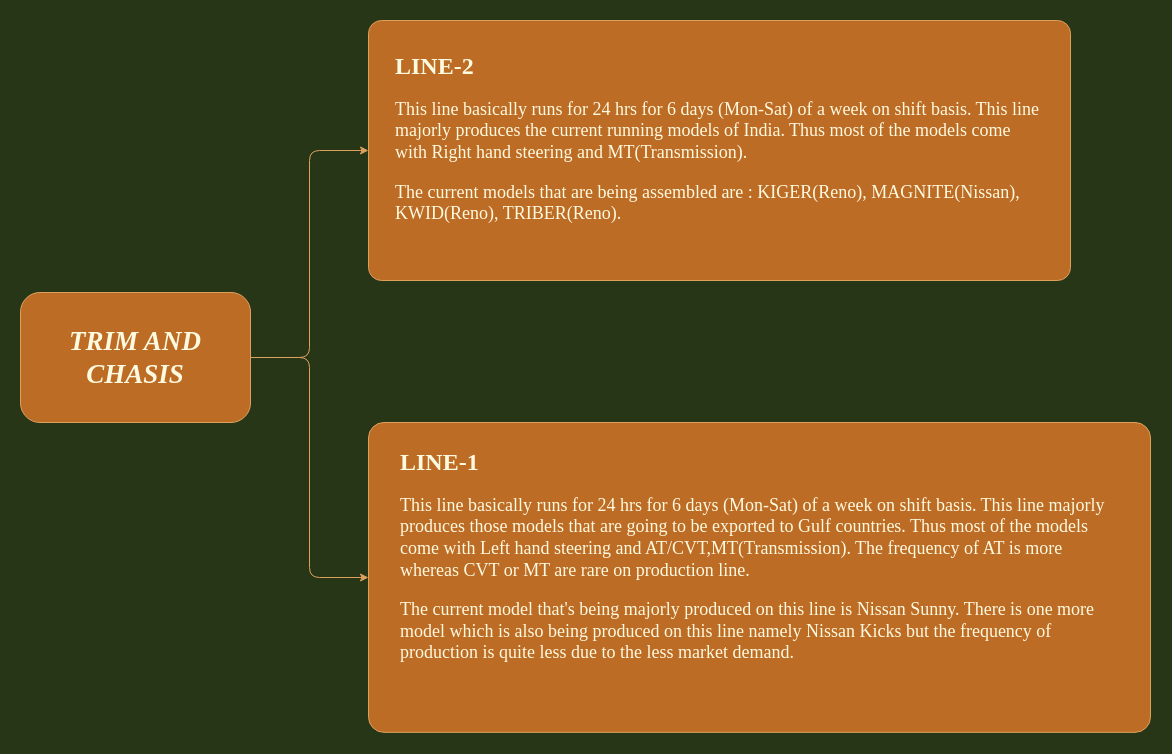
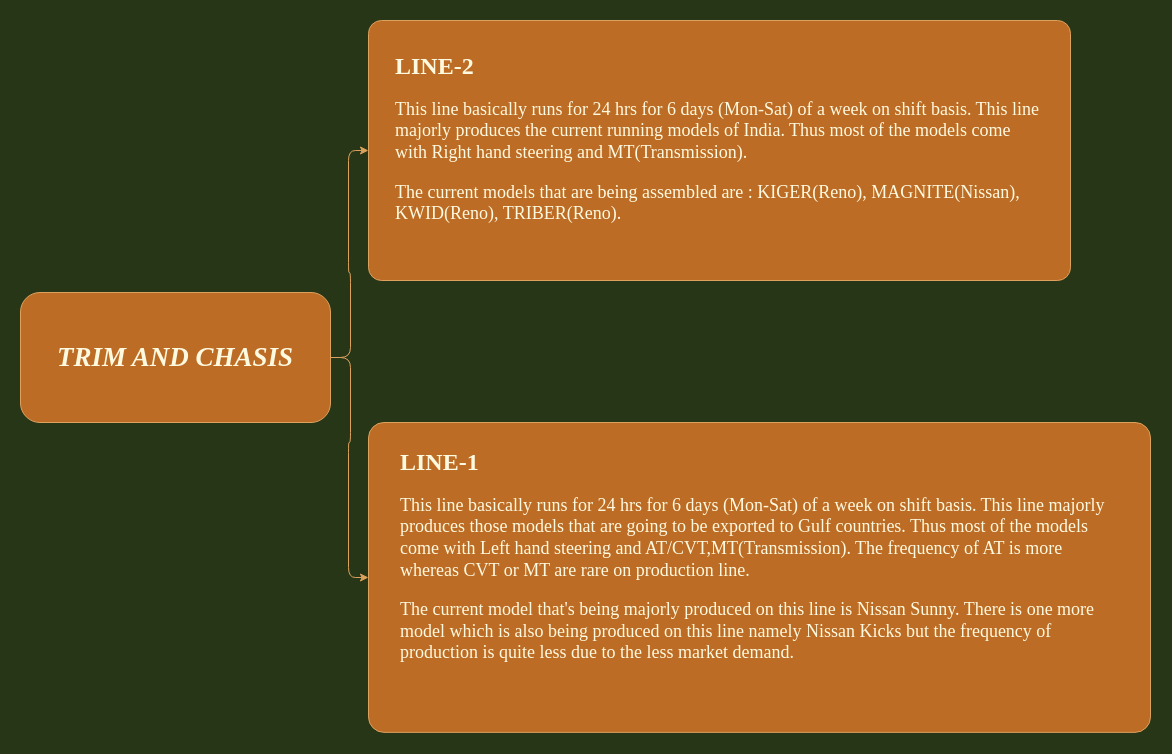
(136, 358) -> (176, 358)
